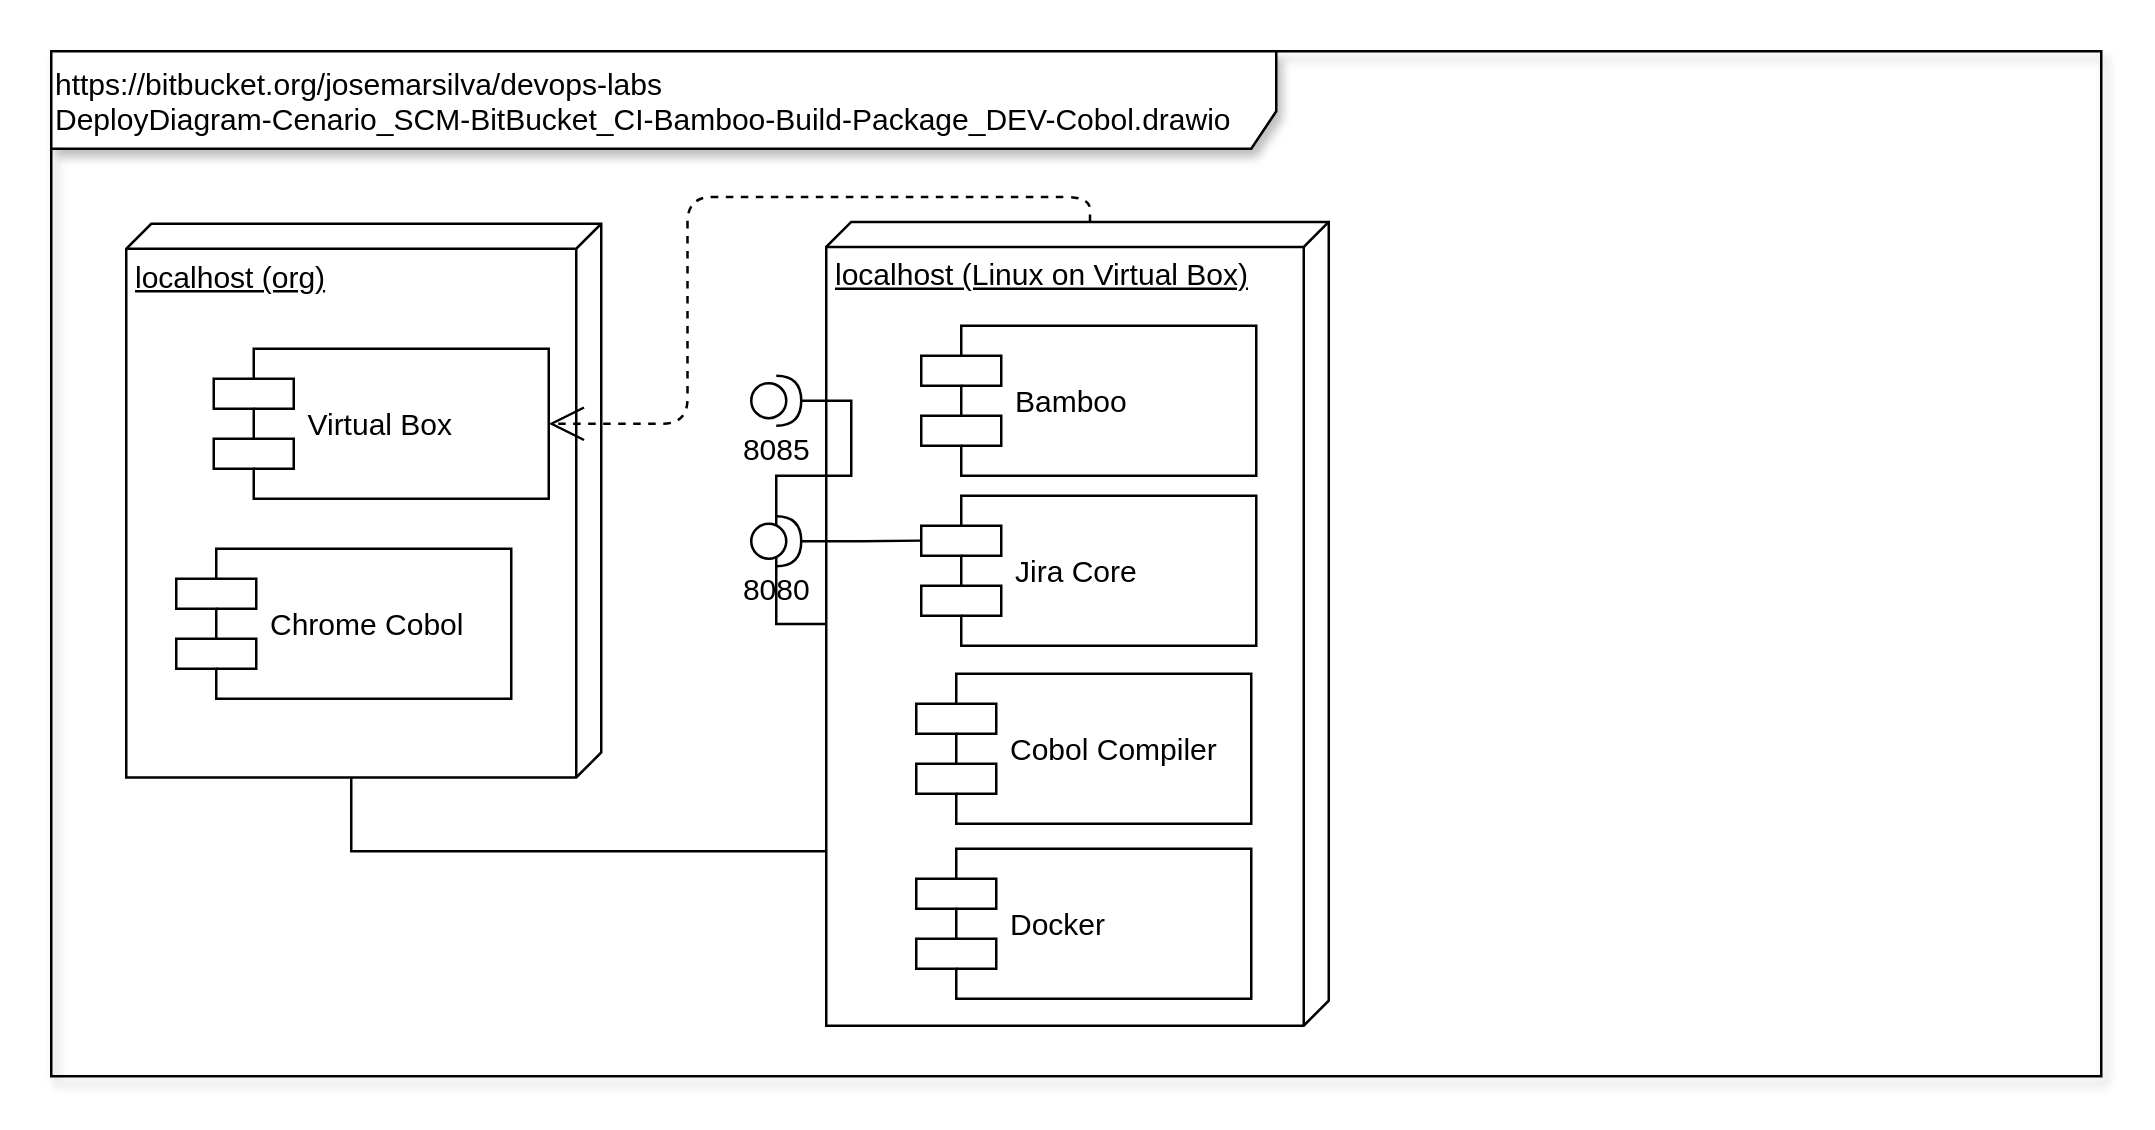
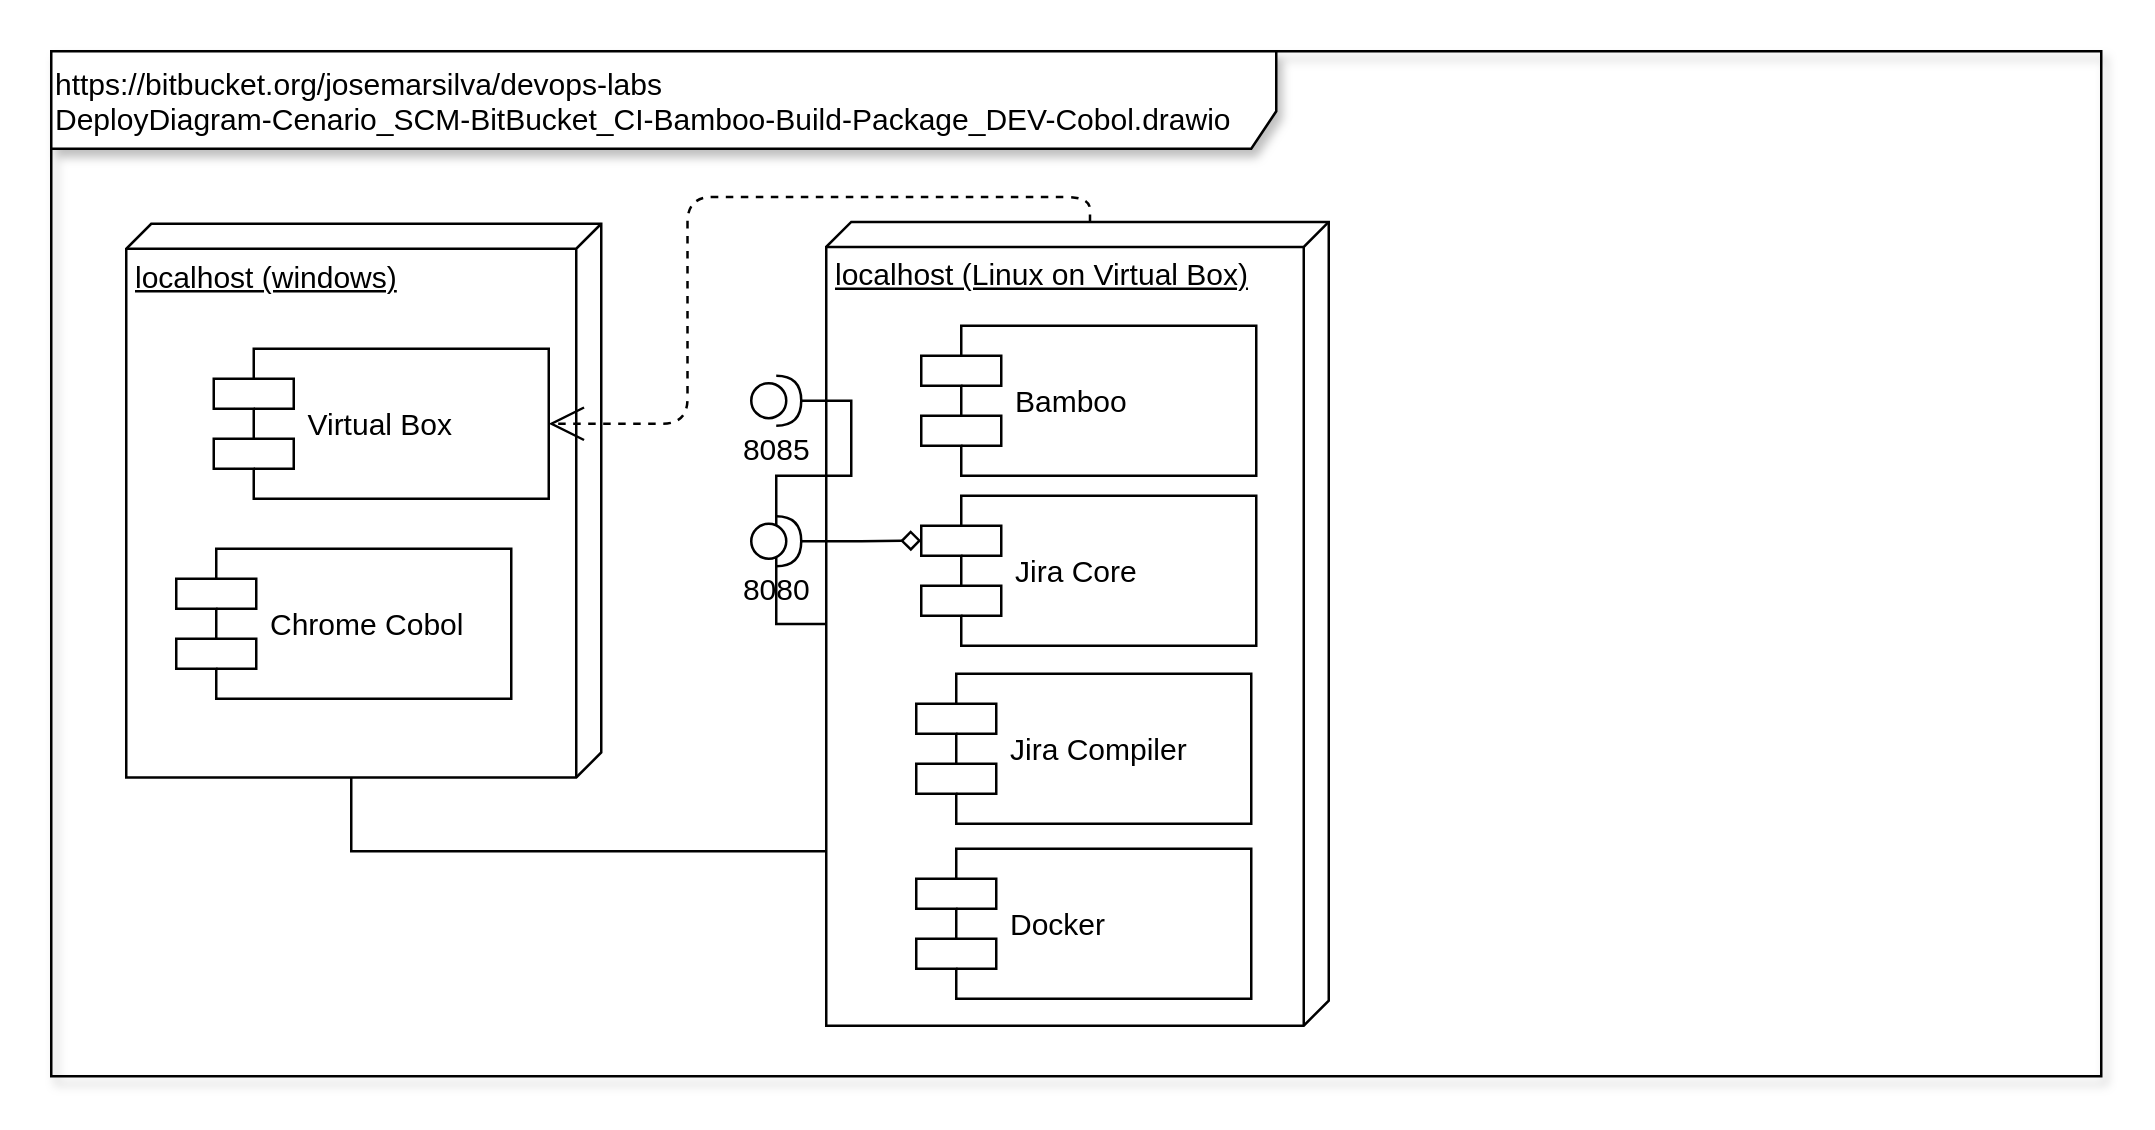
(251, 279) -> (280, 279)
(910, 541) -> (901, 541)
(1112, 750) -> (1104, 750)
